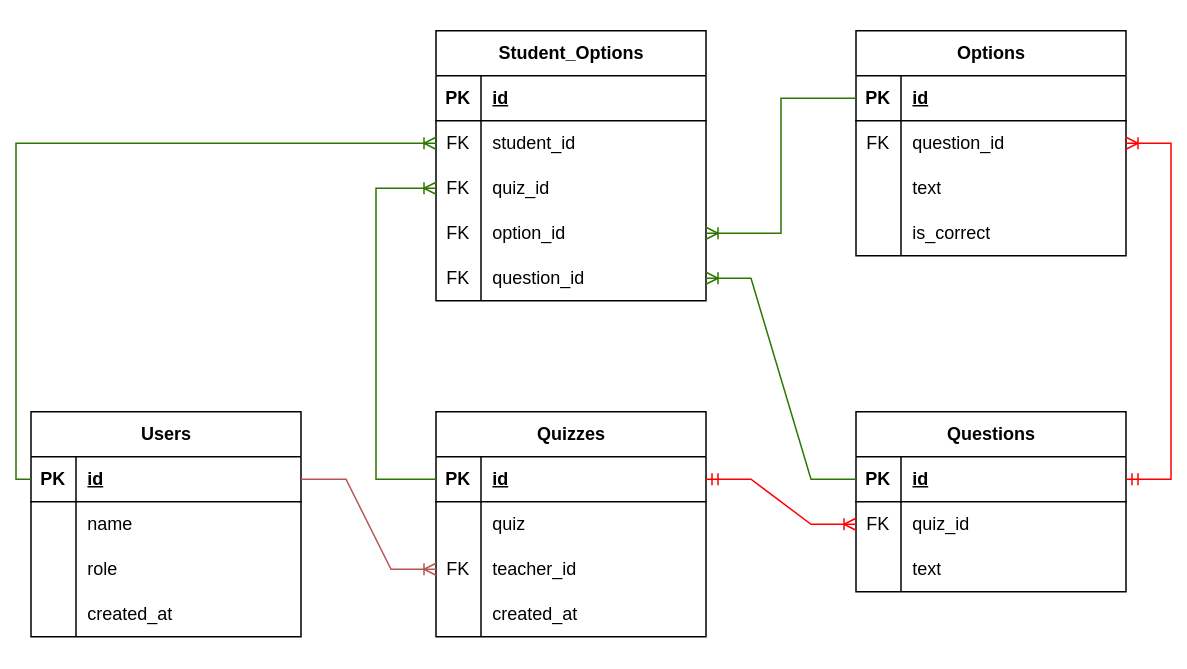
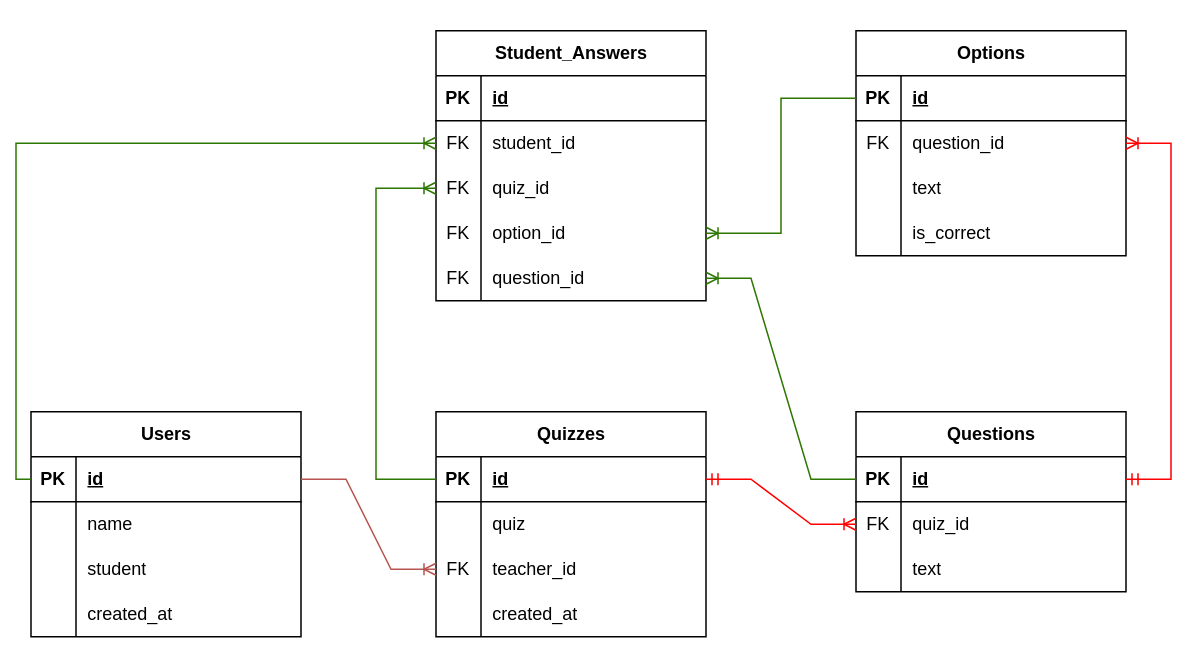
(572, 53) -> (572, 53)
(106, 569) -> (123, 569)
